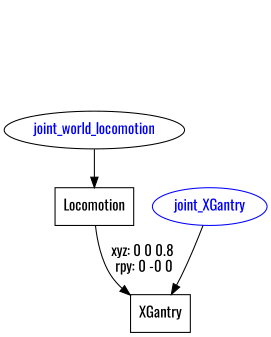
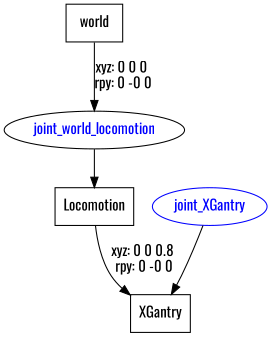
none -> (94, 23)
